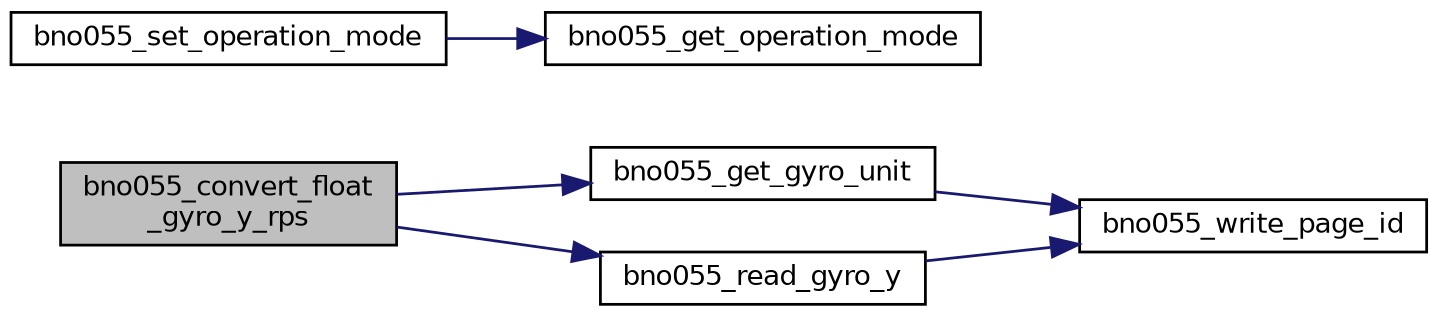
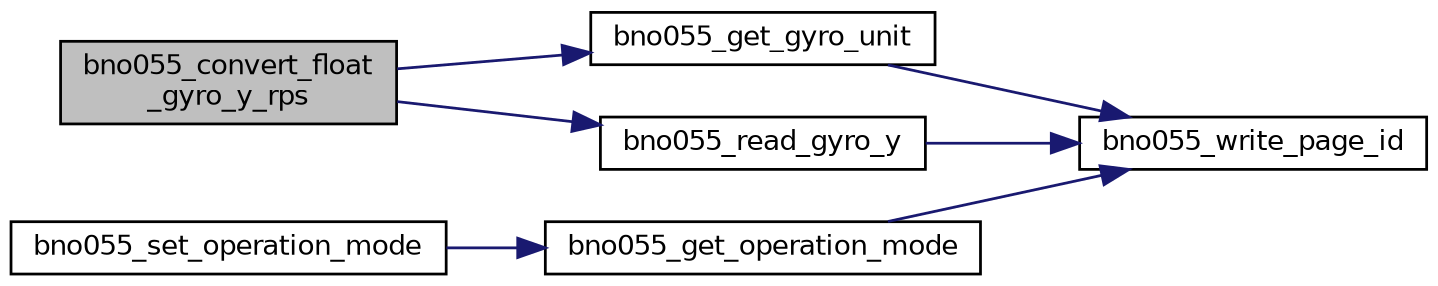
none -> (995, 198)
